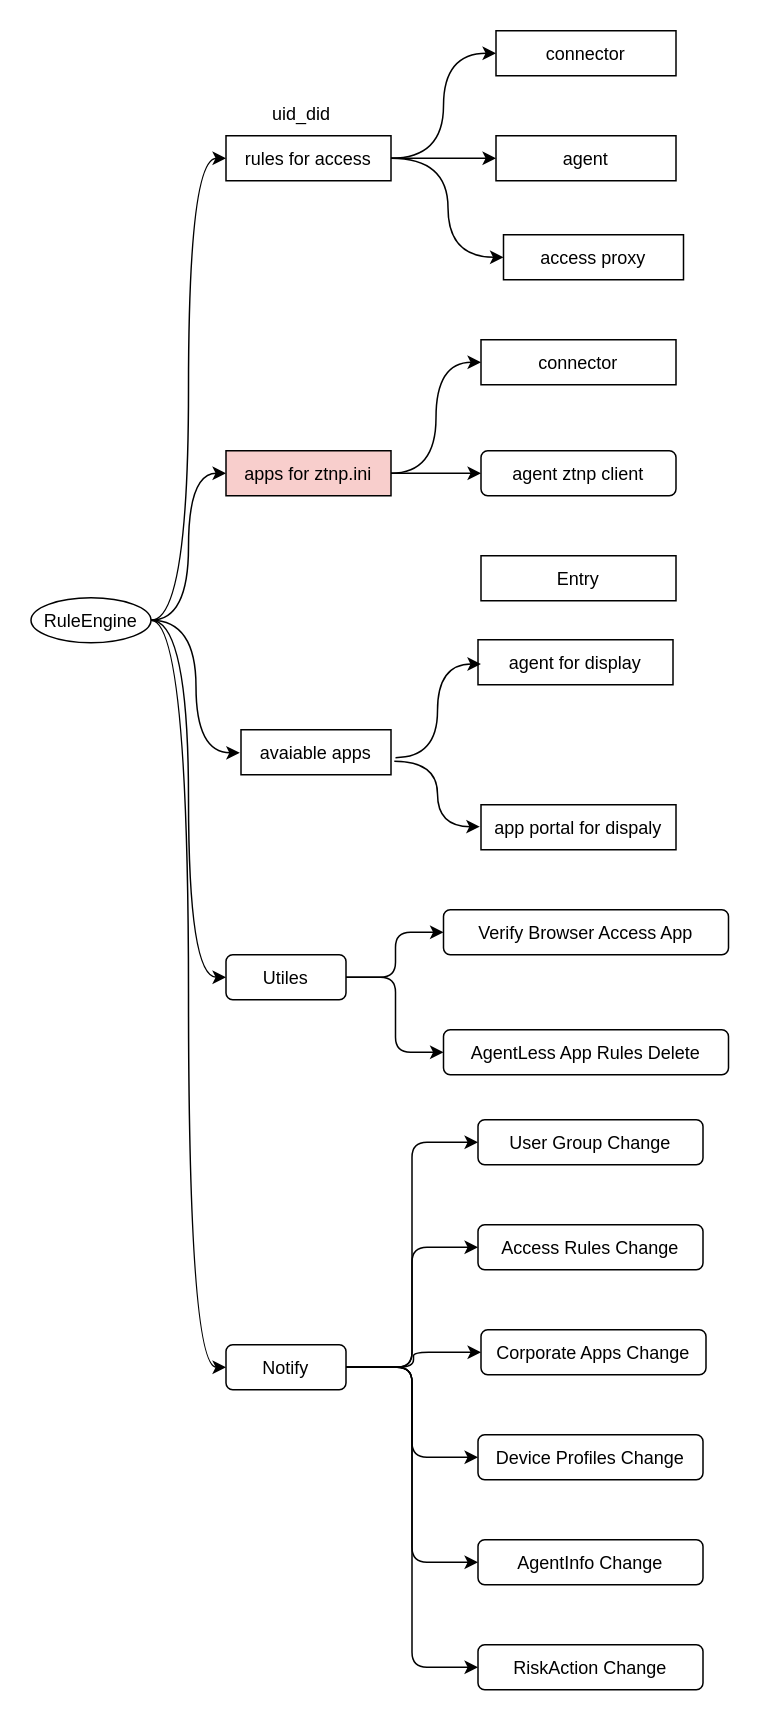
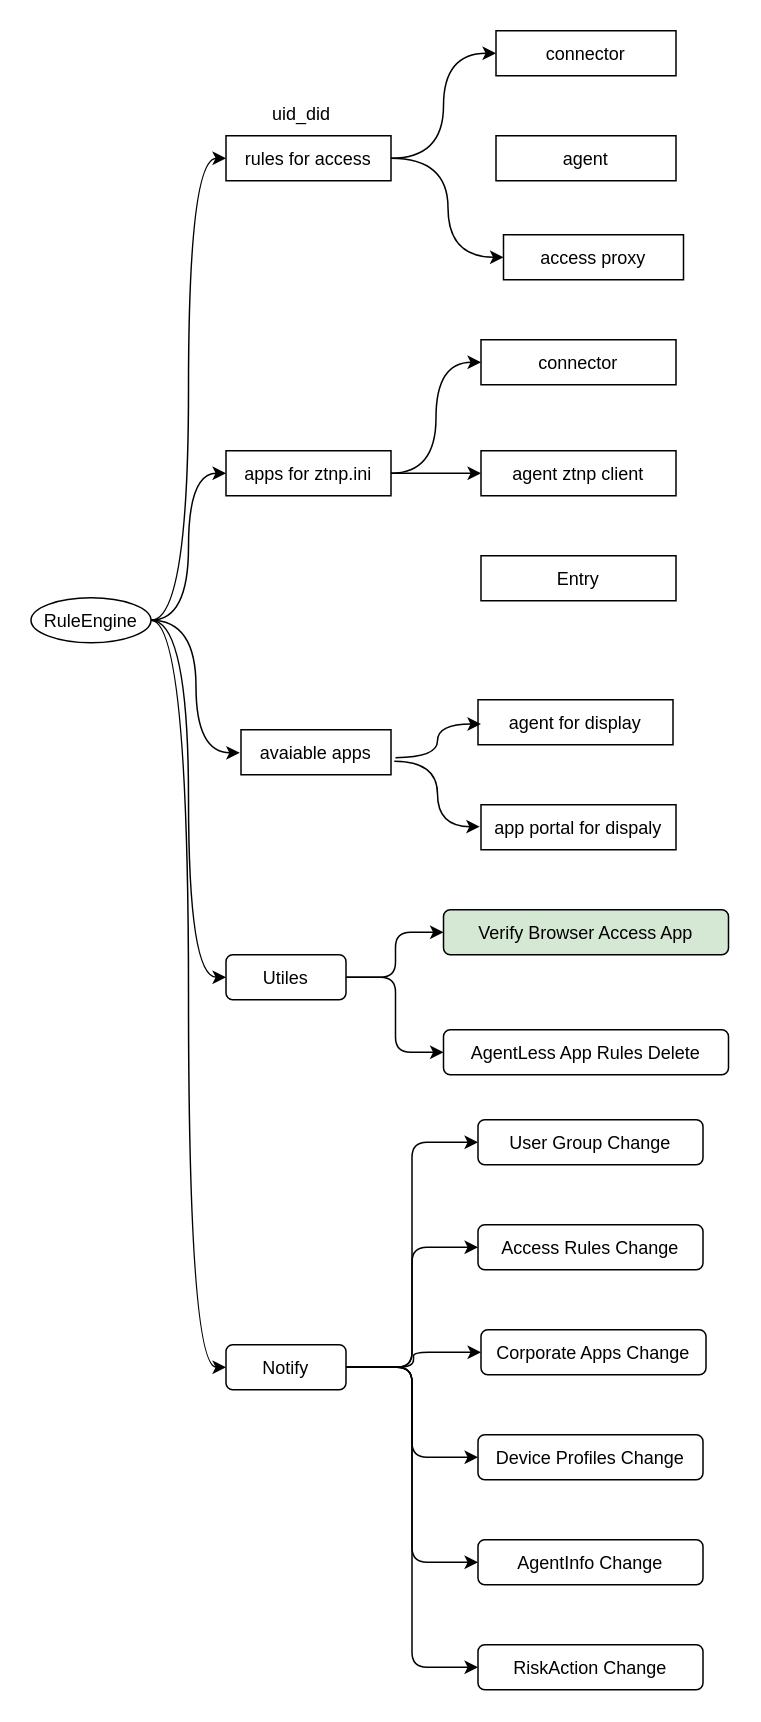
(448, 158) -> none
(308, 473) -> (308, 473)
(578, 473) -> (578, 473)
(575, 662) -> (575, 722)
(586, 932) -> (586, 932)
